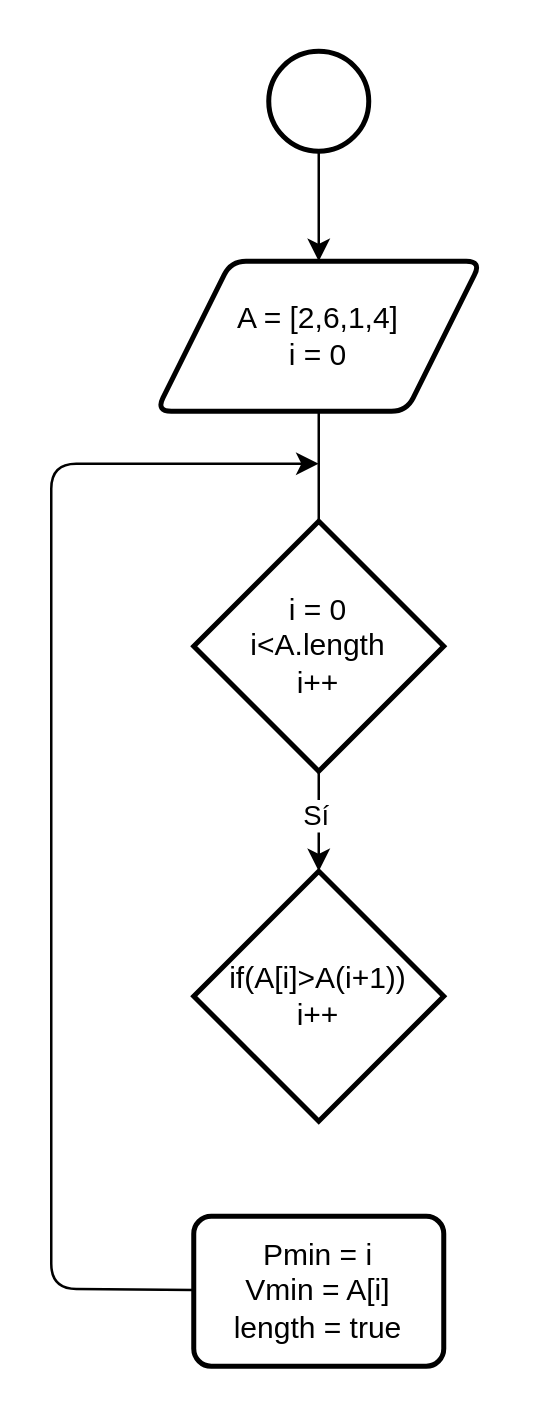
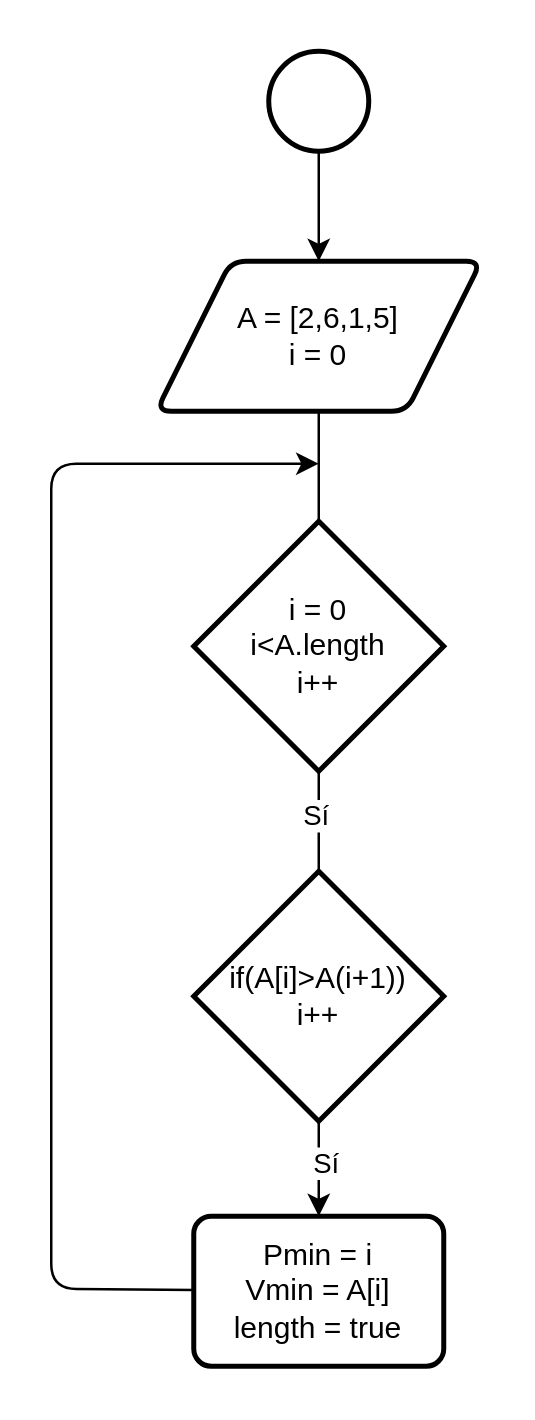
(319, 336) -> (319, 336)
(319, 853) -> (319, 860)
none -> (319, 1161)
